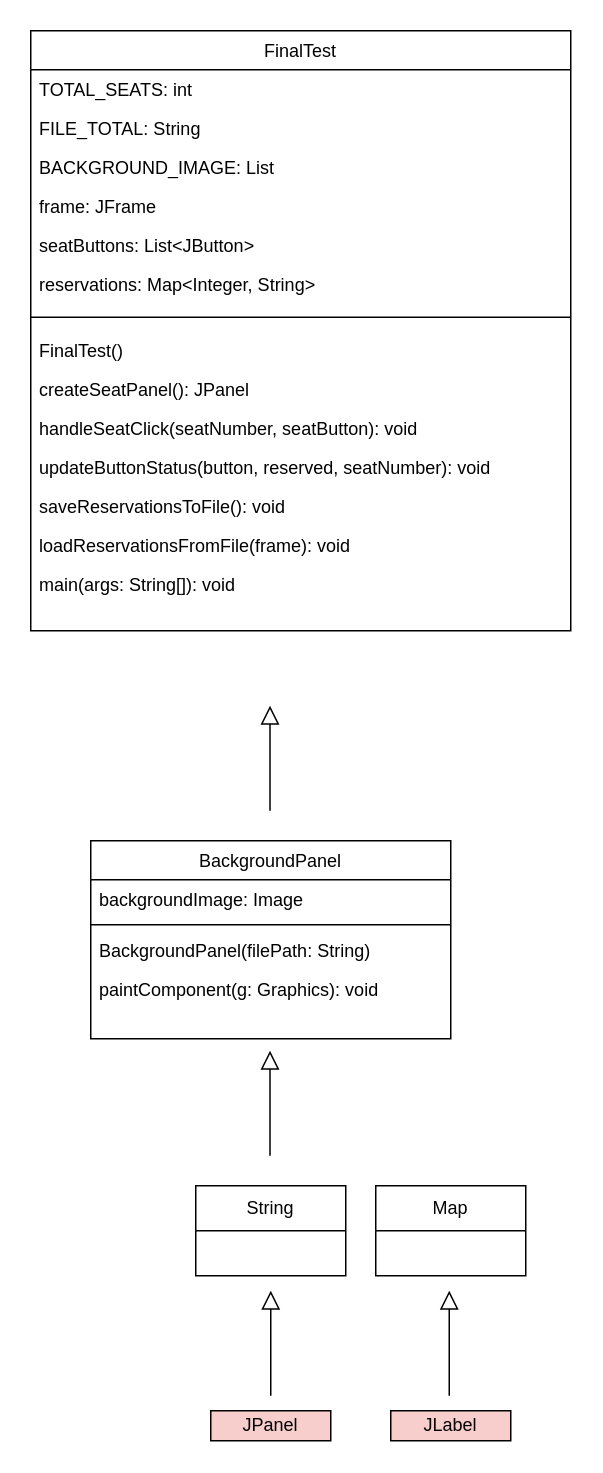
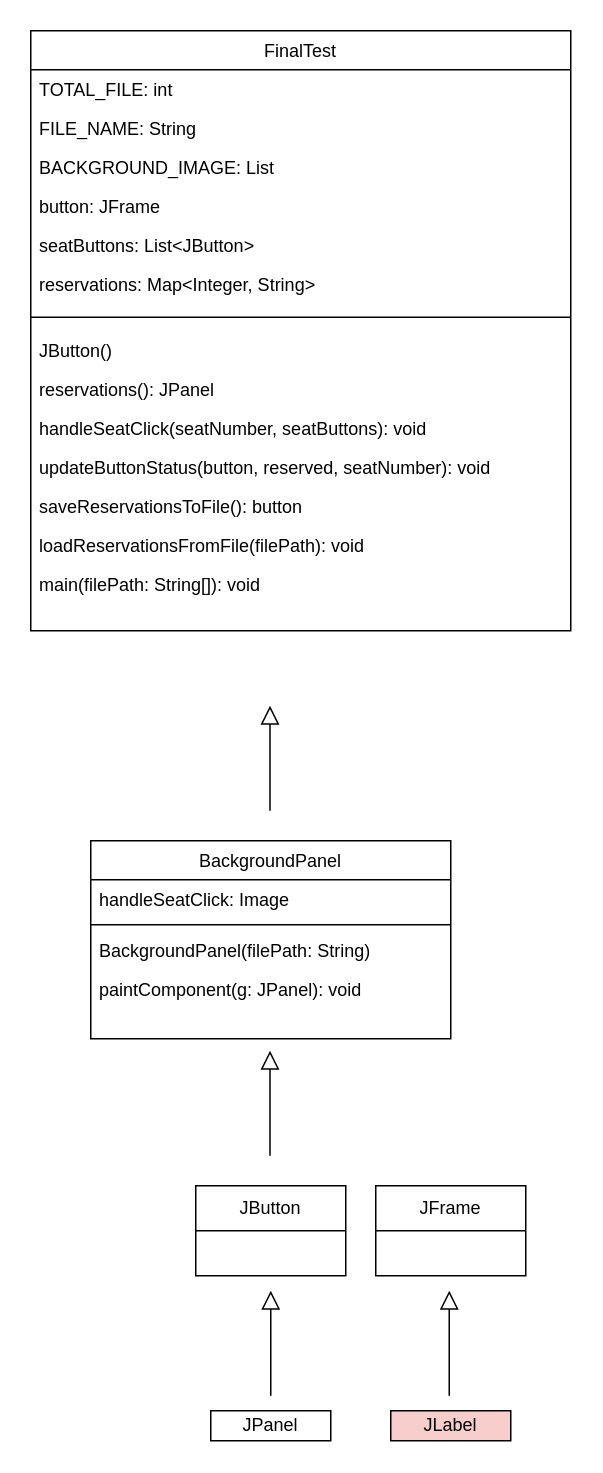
(113, 90) -> (108, 90)
(123, 129) -> (118, 129)
(100, 207) -> (105, 207)
(90, 351) -> (84, 351)
(156, 390) -> (141, 390)
(247, 429) -> (252, 429)
(176, 507) -> (189, 507)
(209, 546) -> (220, 546)
(154, 585) -> (169, 585)
(205, 900) -> (198, 900)
(249, 990) -> (239, 990)
(271, 1208) -> (271, 1208)
(451, 1208) -> (451, 1208)
(271, 1426) -> (271, 1426)
